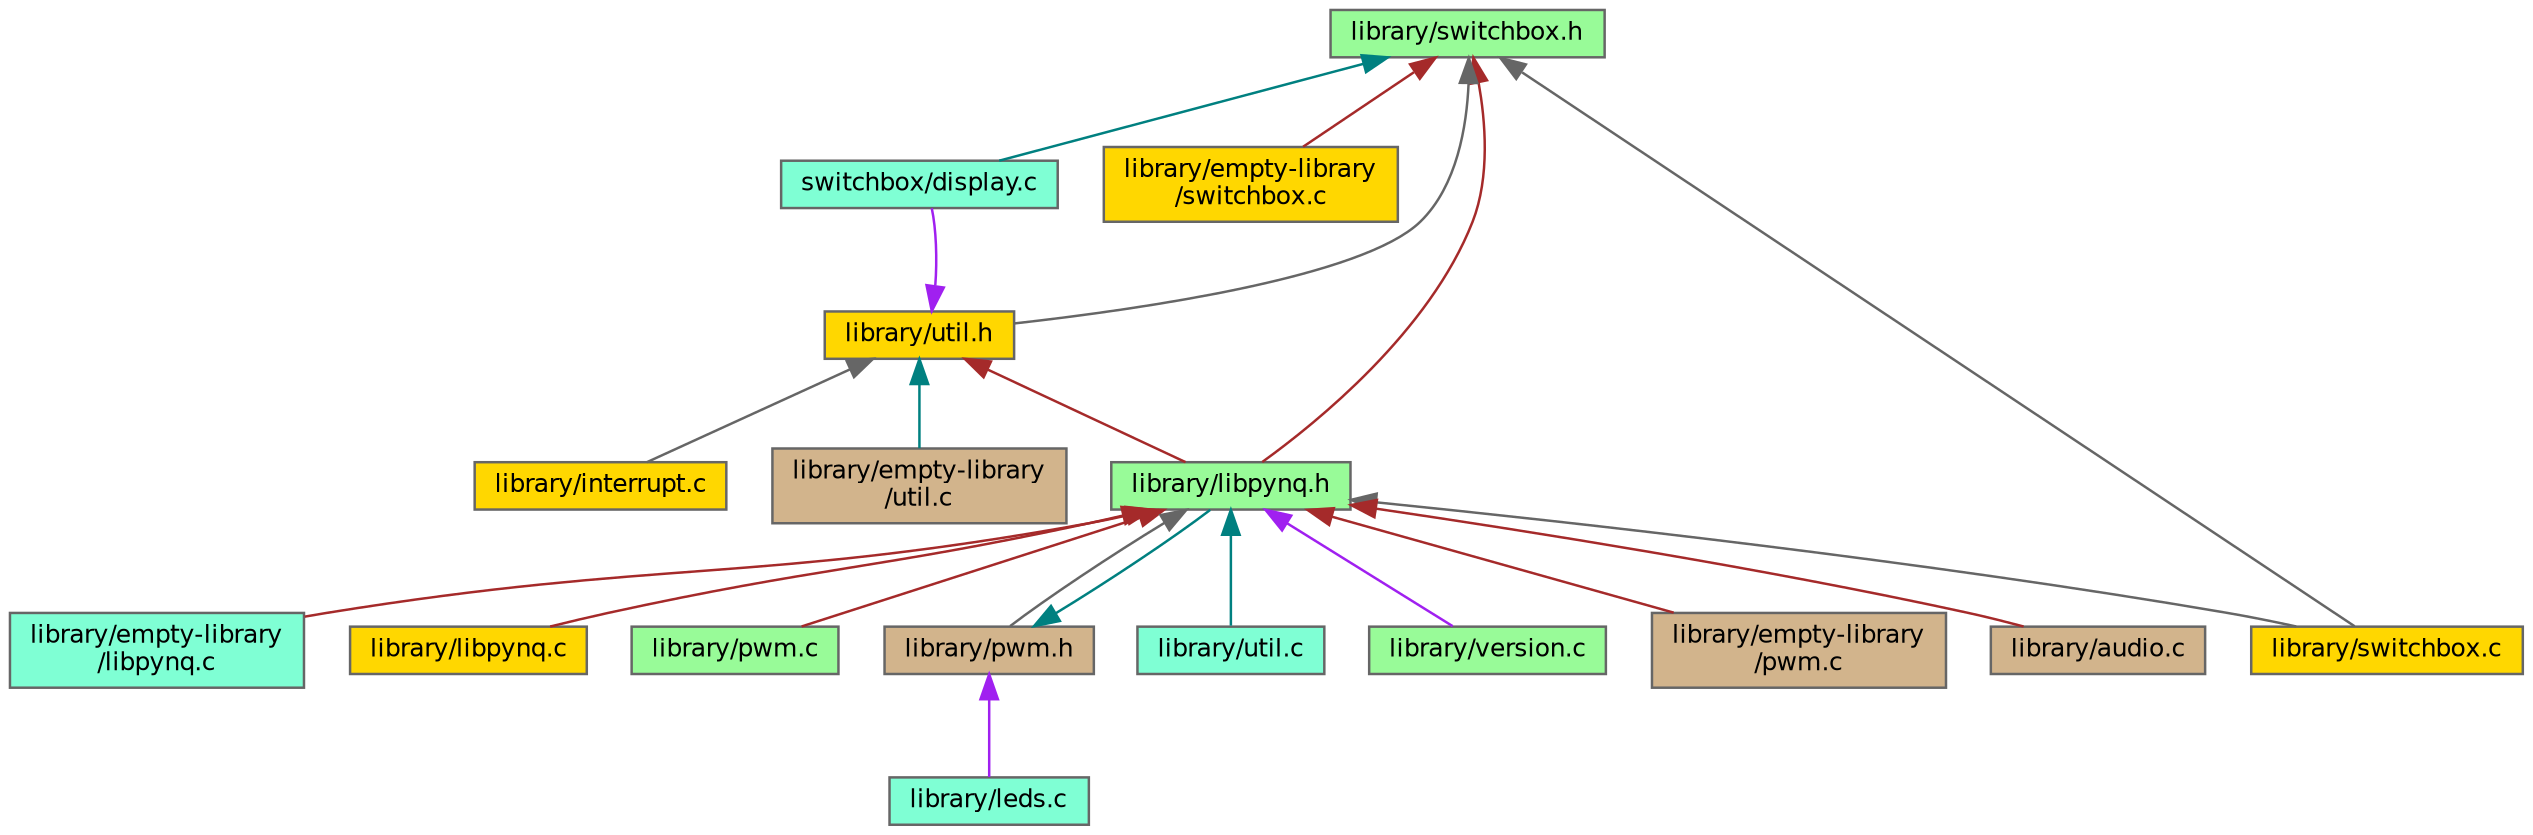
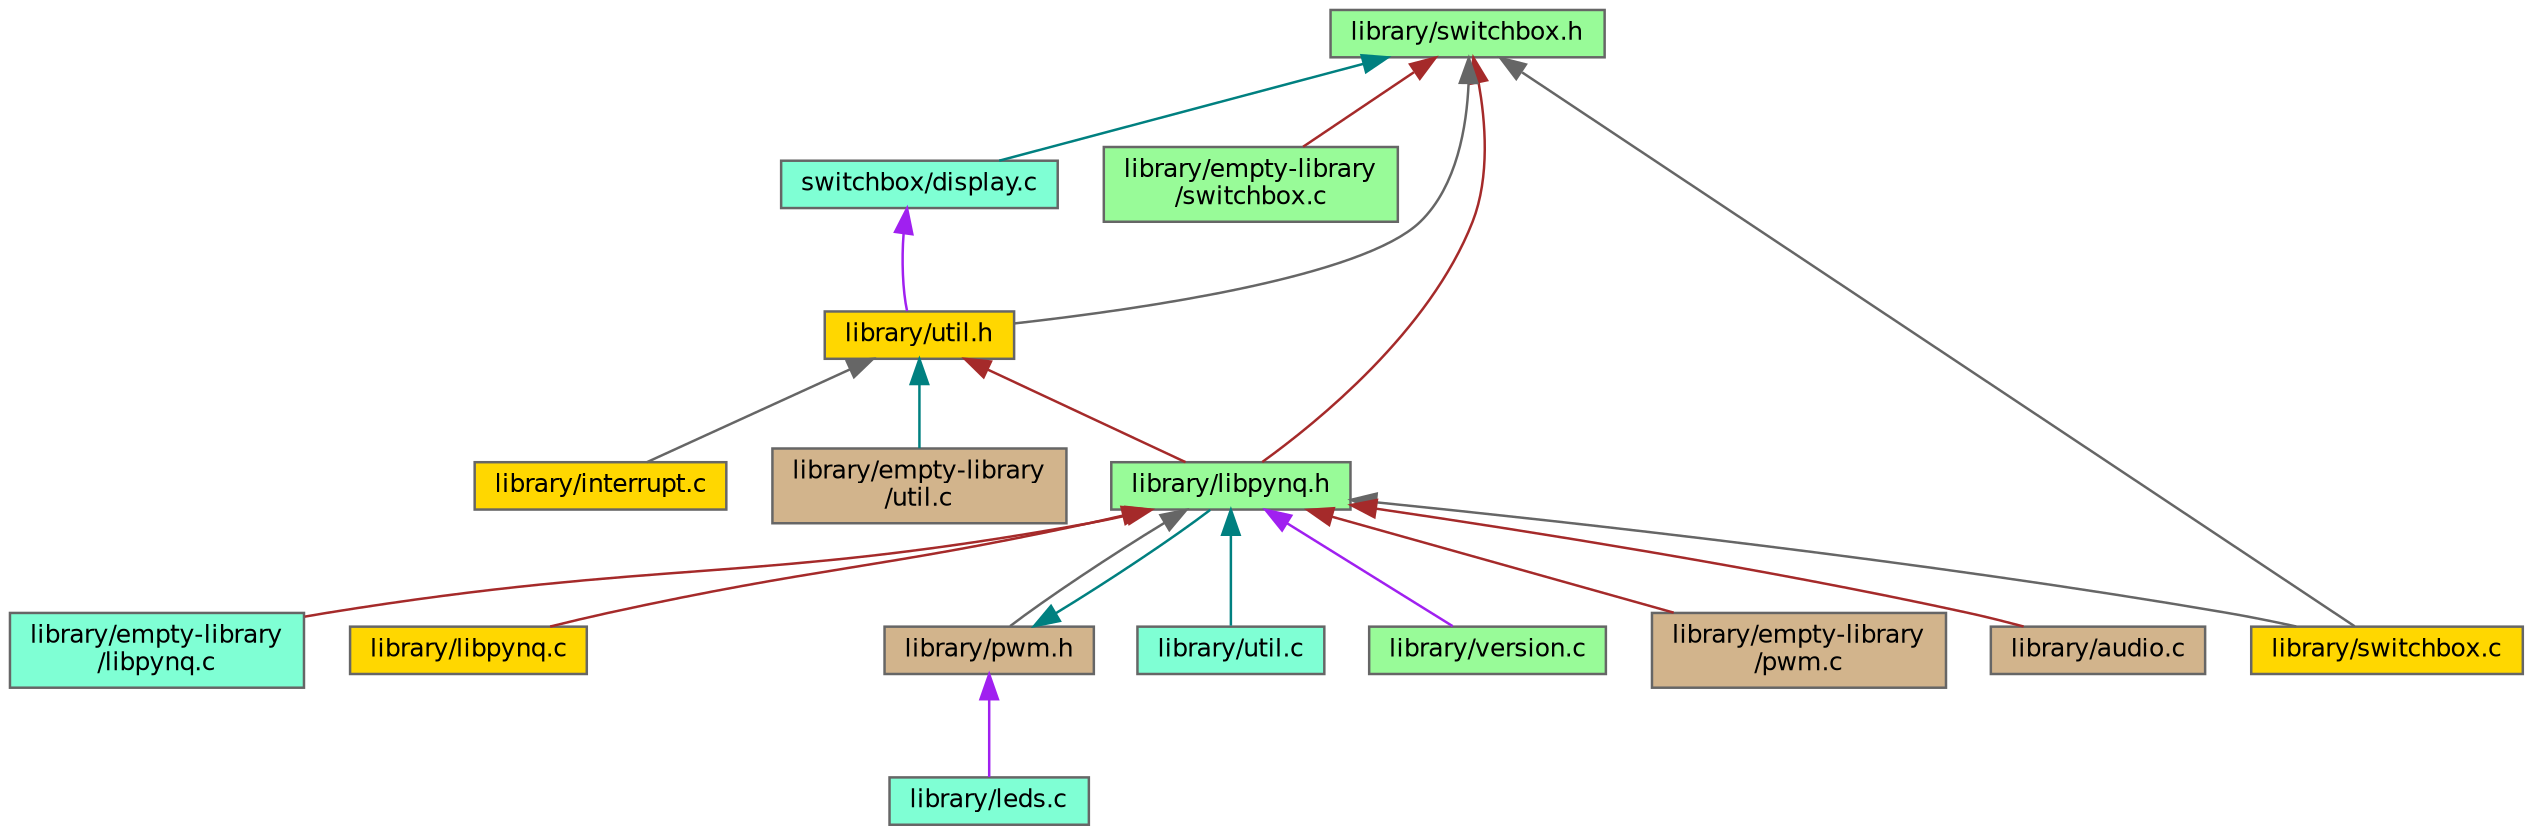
(1251, 184) -> (1251, 184)
(936, 247) -> (903, 273)
(735, 650) -> none
